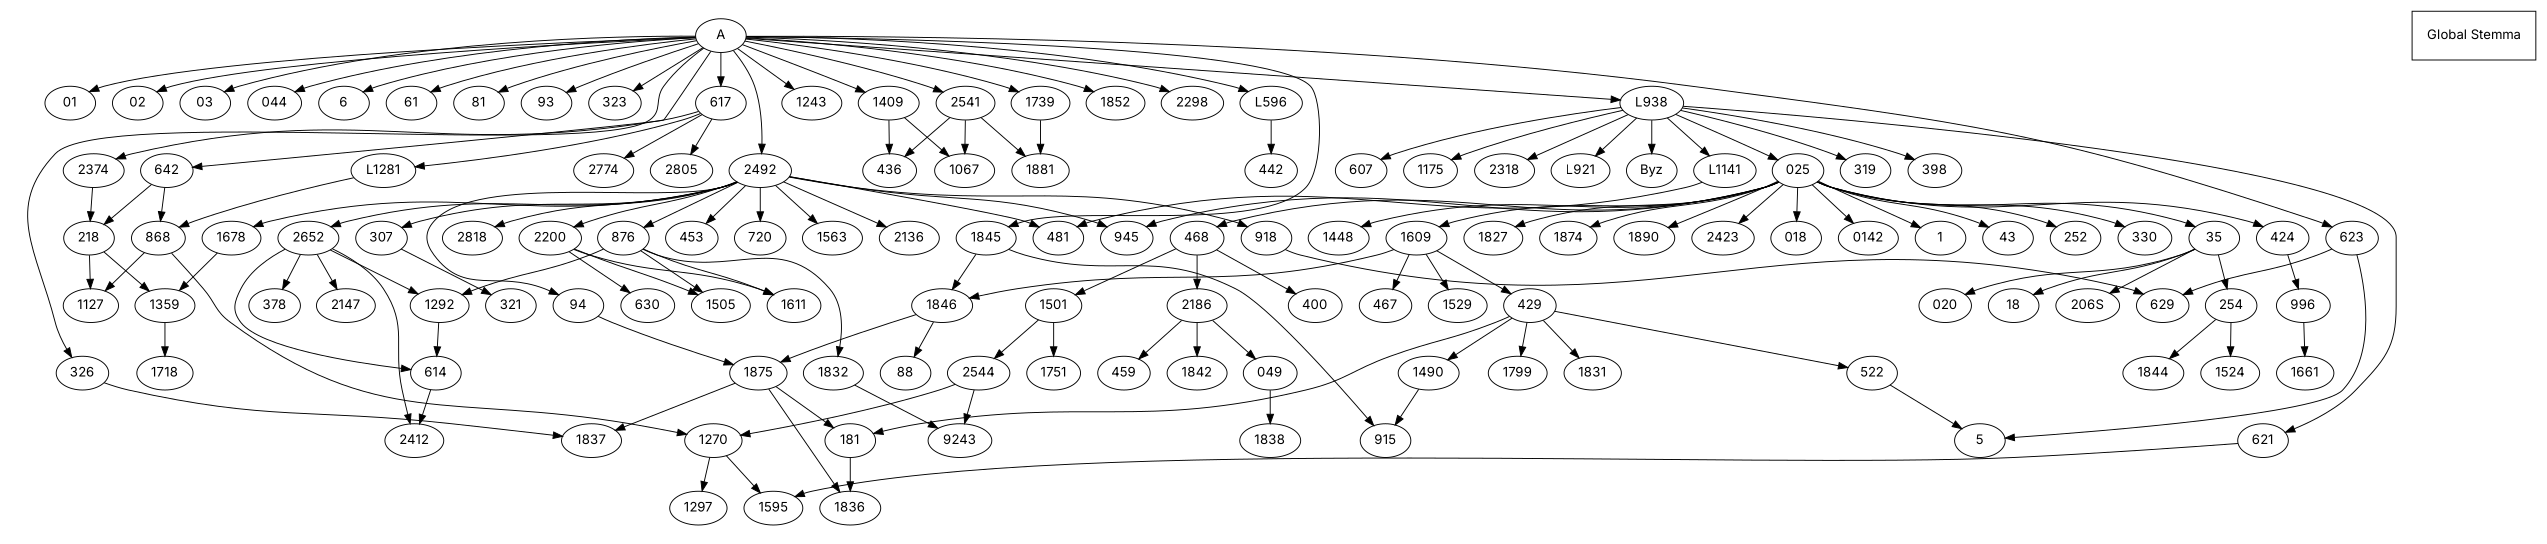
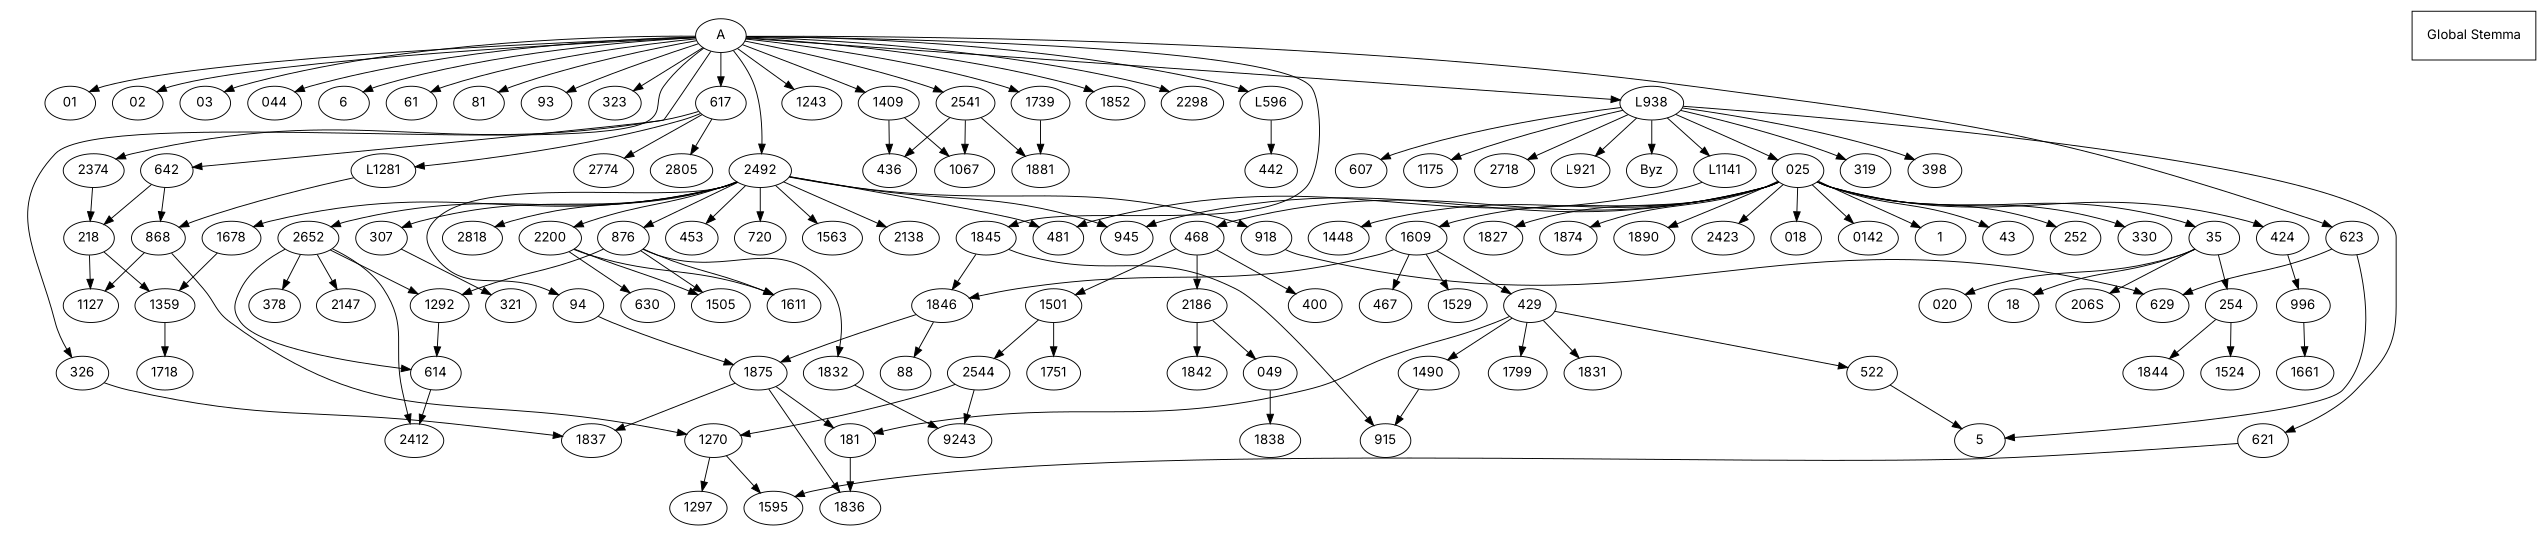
(1505, 171) -> (1505, 171)
(909, 238) -> (909, 238)
(1124, 373) -> none
